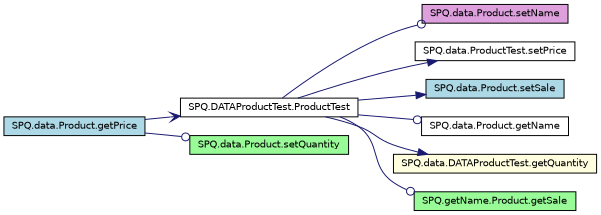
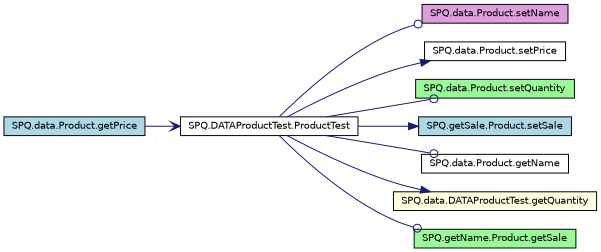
(495, 51) -> (495, 51)
(495, 89) -> (495, 126)
(163, 135) -> (378, 108)
